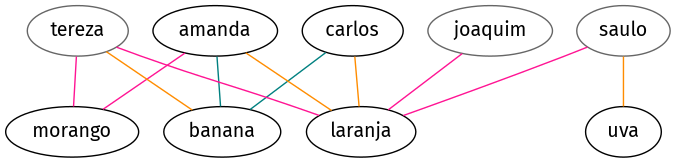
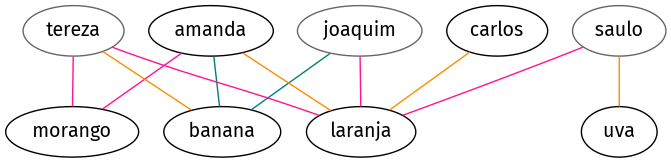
(295, 75) -> (296, 77)
